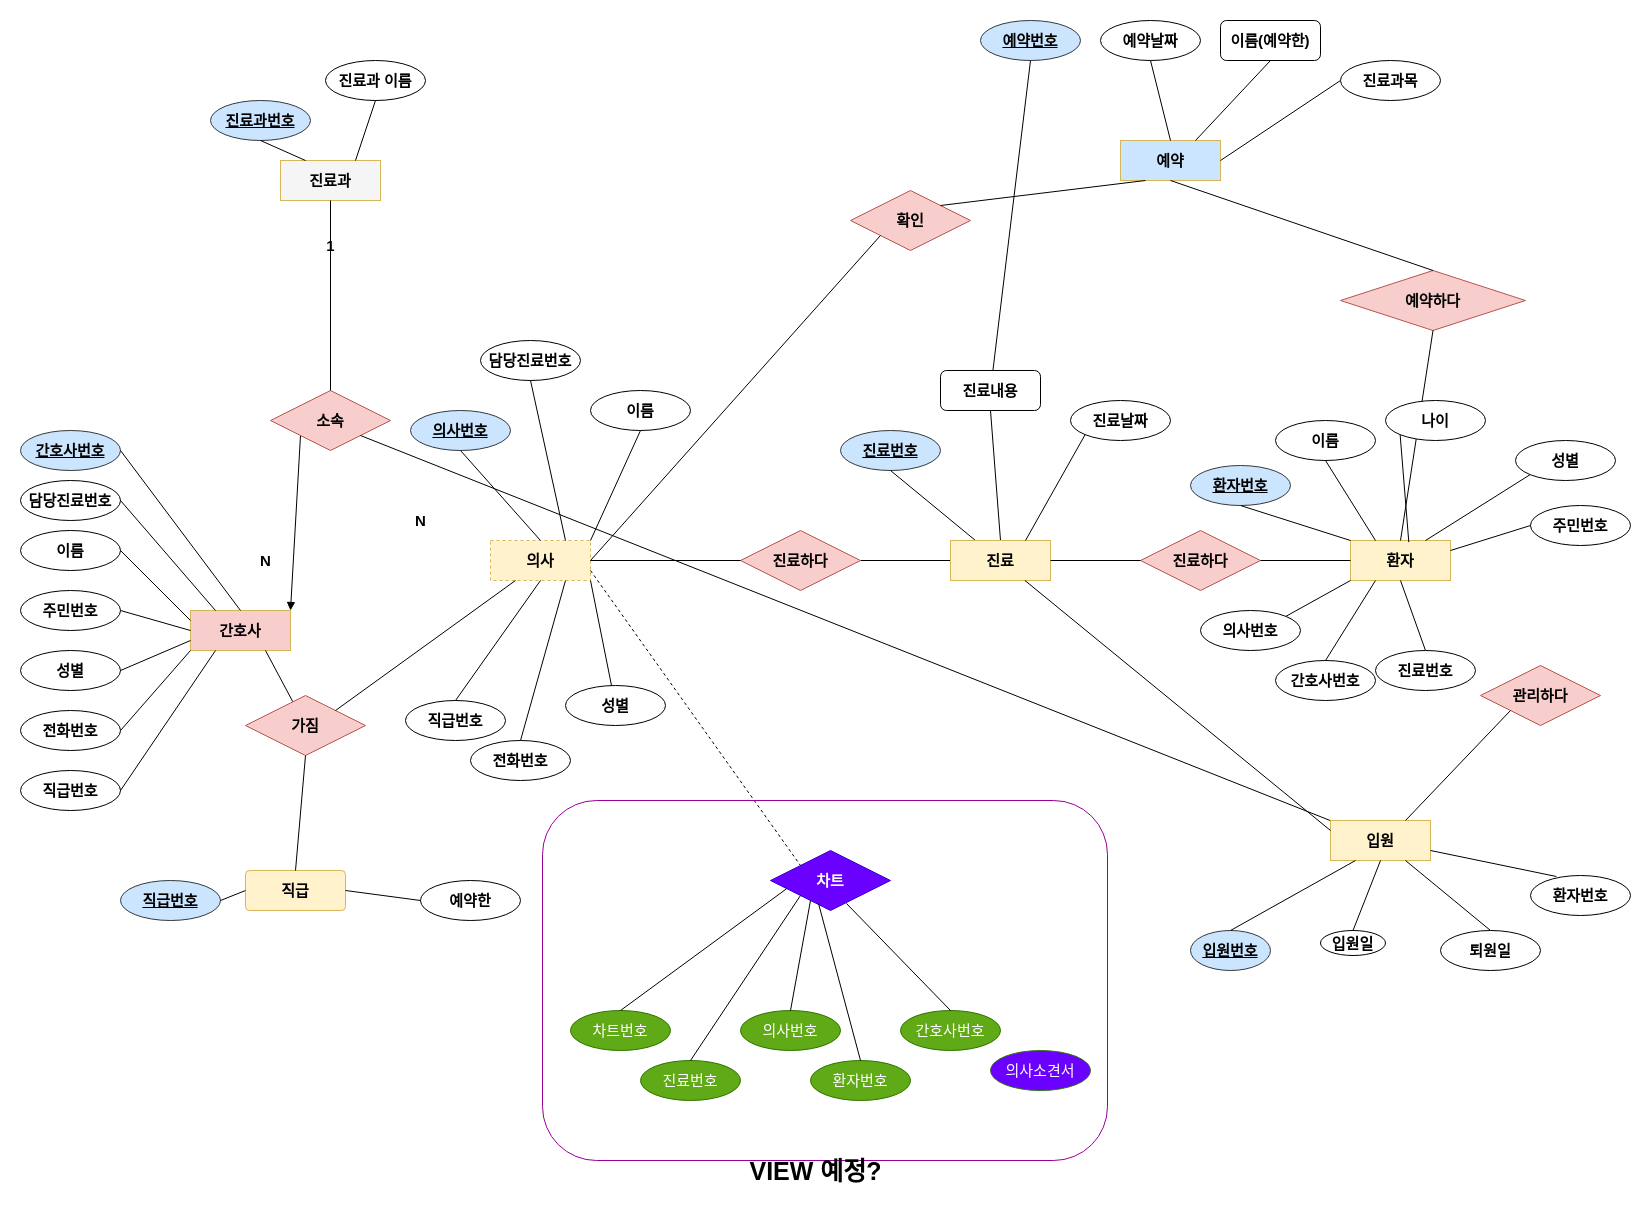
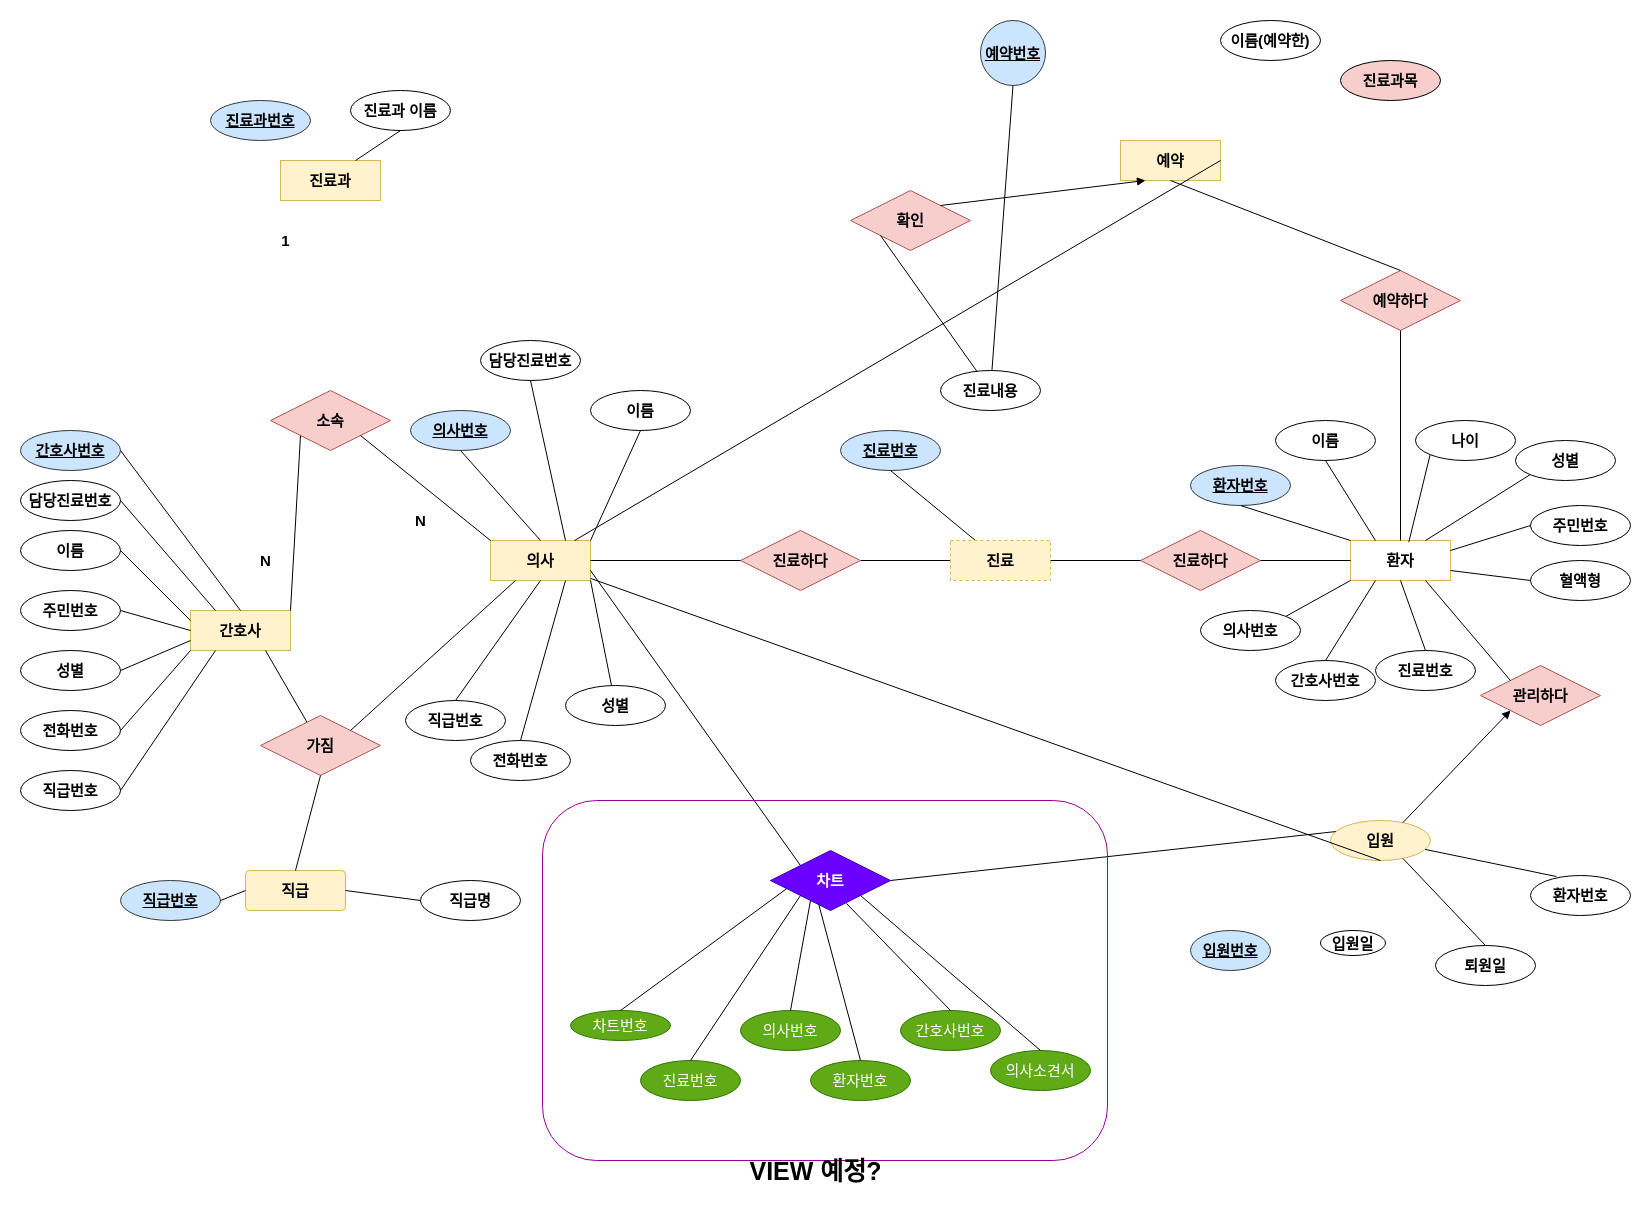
(1031, 41) -> (1013, 53)
(1151, 41) -> none
(1271, 41) -> (1271, 41)
(376, 81) -> (401, 111)
(1391, 81) -> (1391, 81)
(1233, 100) -> none
(1161, 101) -> none
(1281, 121) -> (935, 328)
(283, 150) -> none
(1171, 161) -> (1171, 161)
(331, 181) -> (331, 181)
(1140, 181) -> (1136, 182)
(331, 246) -> (286, 241)
(331, 296) -> none
(1433, 301) -> (1401, 301)
(766, 364) -> (929, 303)
(991, 391) -> (991, 391)
(1121, 421) -> none
(1436, 421) -> (1466, 441)
(996, 476) -> none
(1055, 488) -> none
(541, 561) -> (541, 561)
(1001, 561) -> (1001, 561)
(1401, 561) -> (1401, 561)
none -> (1491, 576)
none -> (1581, 581)
(291, 601) -> (291, 604)
(241, 631) -> (241, 631)
none -> (1468, 631)
(989, 685) -> (425, 488)
(1178, 706) -> (1114, 856)
(1506, 715) -> (1504, 717)
(695, 717) -> (695, 717)
(306, 726) -> (321, 746)
(1381, 841) -> (1381, 841)
(1293, 895) -> none
(1367, 895) -> (986, 719)
(471, 901) -> (471, 901)
(1491, 951) -> (1486, 966)
none -> (951, 973)
(621, 1031) -> (621, 1026)
(1041, 1071) -> (1041, 1071)
